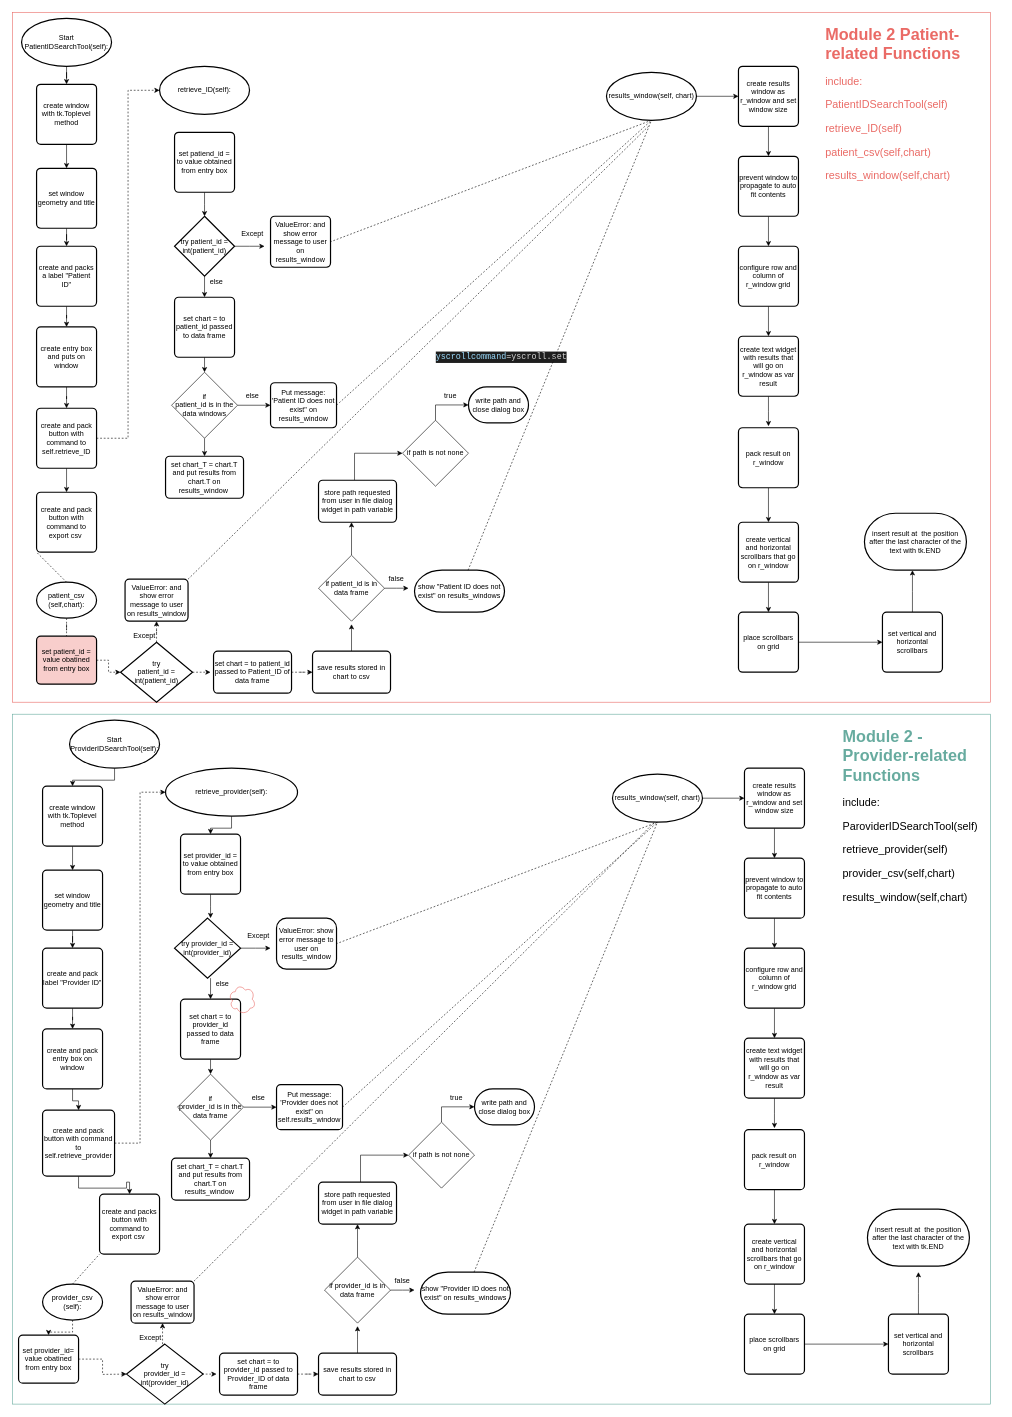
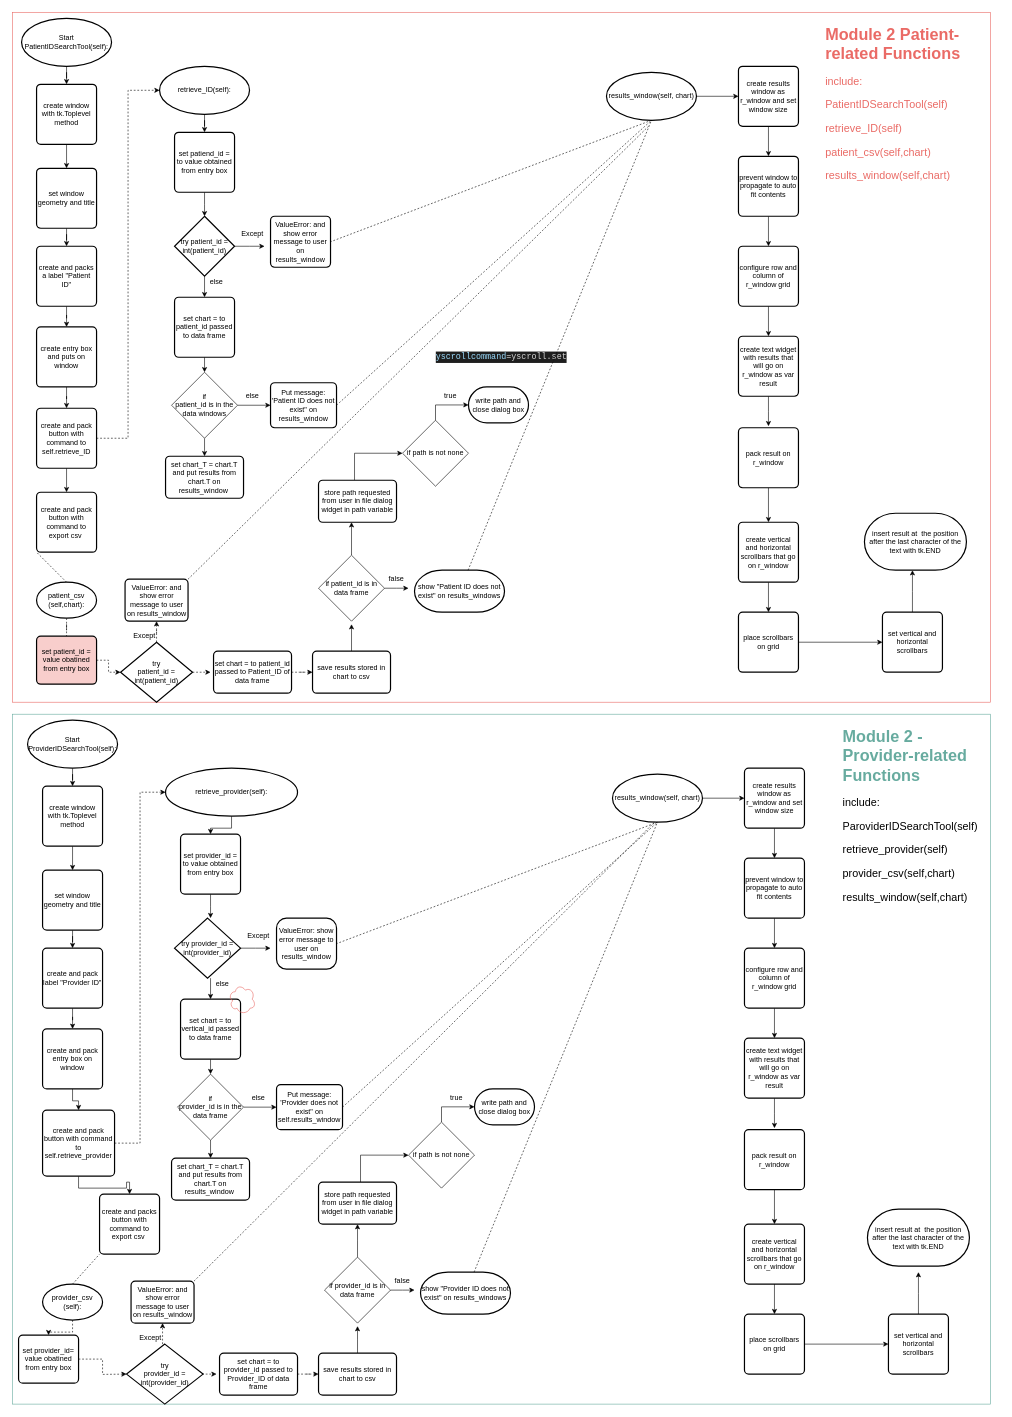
none -> (204, 125)
(114, 744) -> (72, 744)
(210, 1029) -> (210, 1029)
